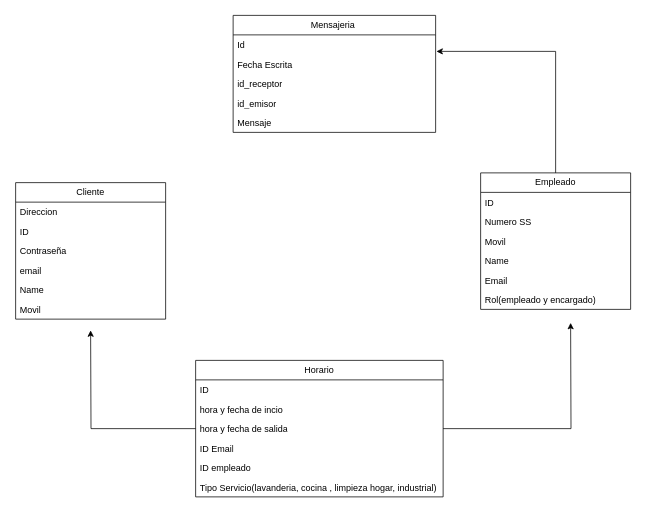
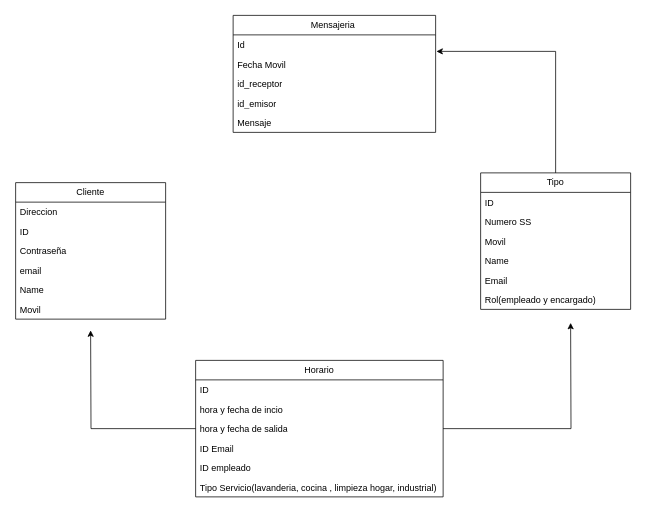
(268, 65) -> (262, 65)
(555, 183) -> (555, 183)
